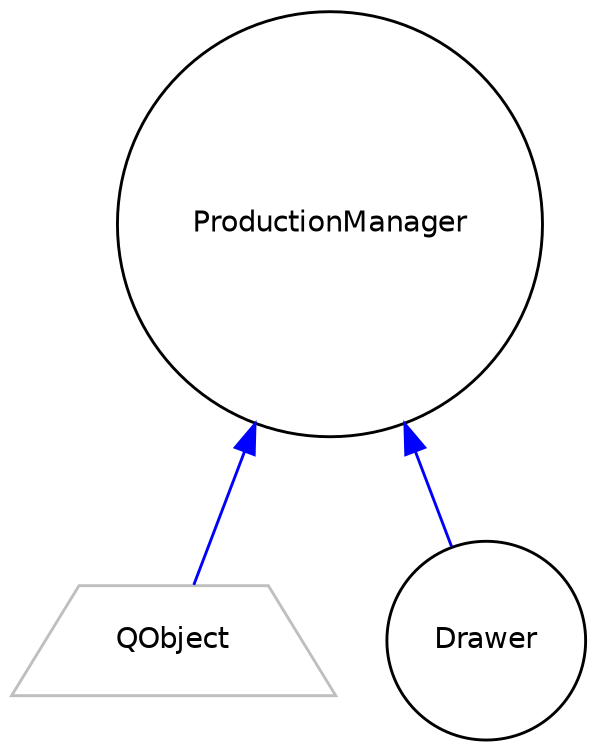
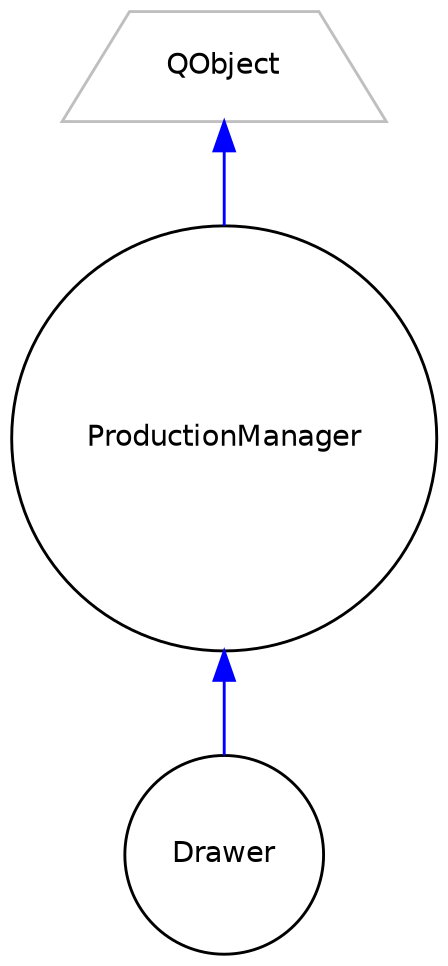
(219, 518) -> (224, 189)
